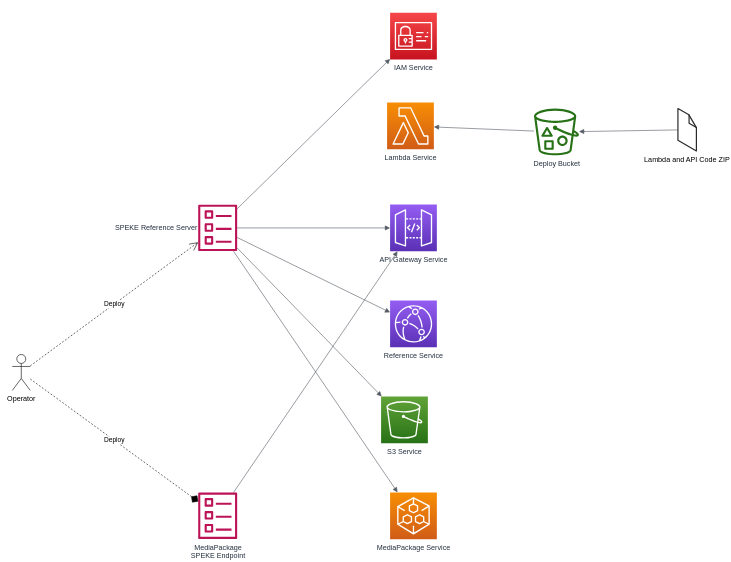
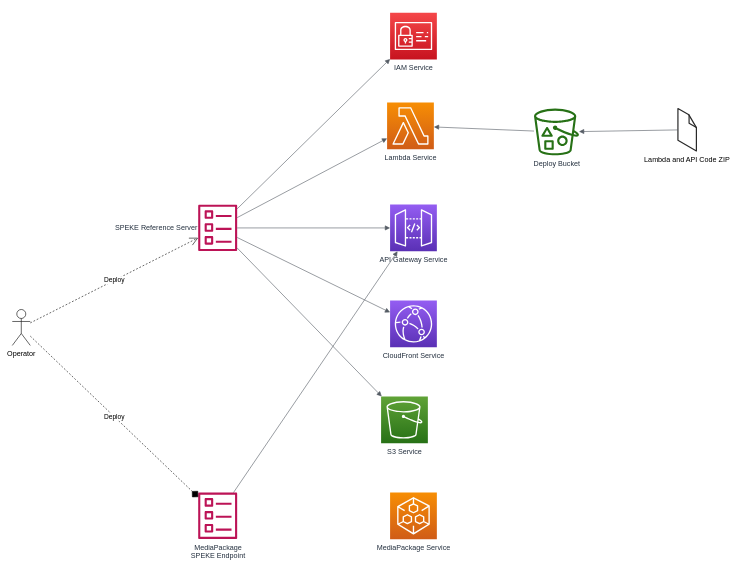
(414, 356) -> (414, 356)
(314, 369) -> (310, 179)
(21, 372) -> (21, 327)
